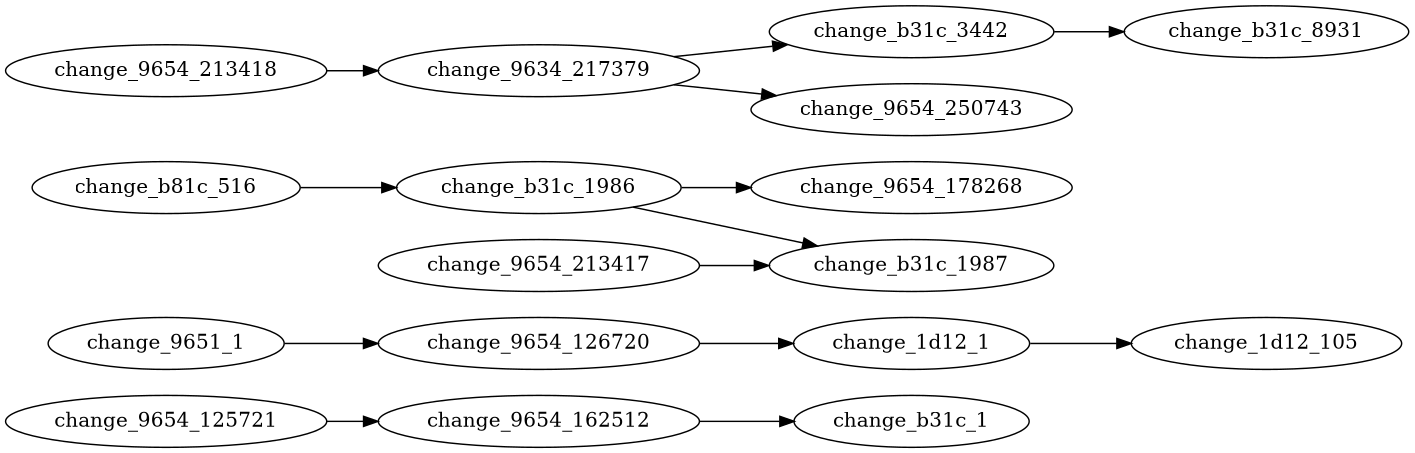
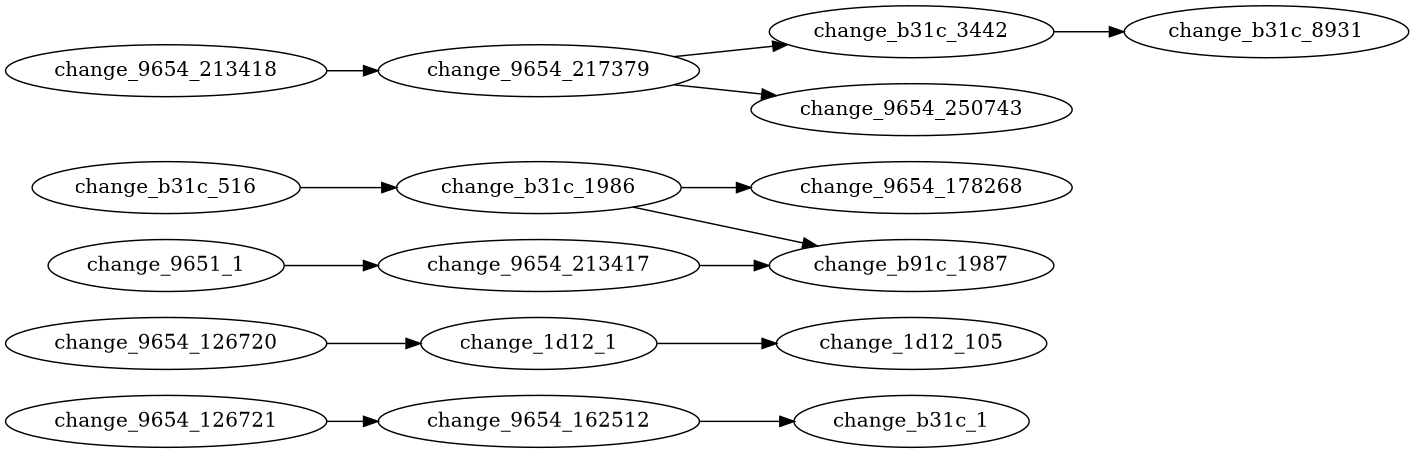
(539, 71) -> (539, 71)
(166, 188) -> (166, 188)
(912, 266) -> (912, 266)
(324, 343) -> (324, 266)
(166, 421) -> (166, 421)
